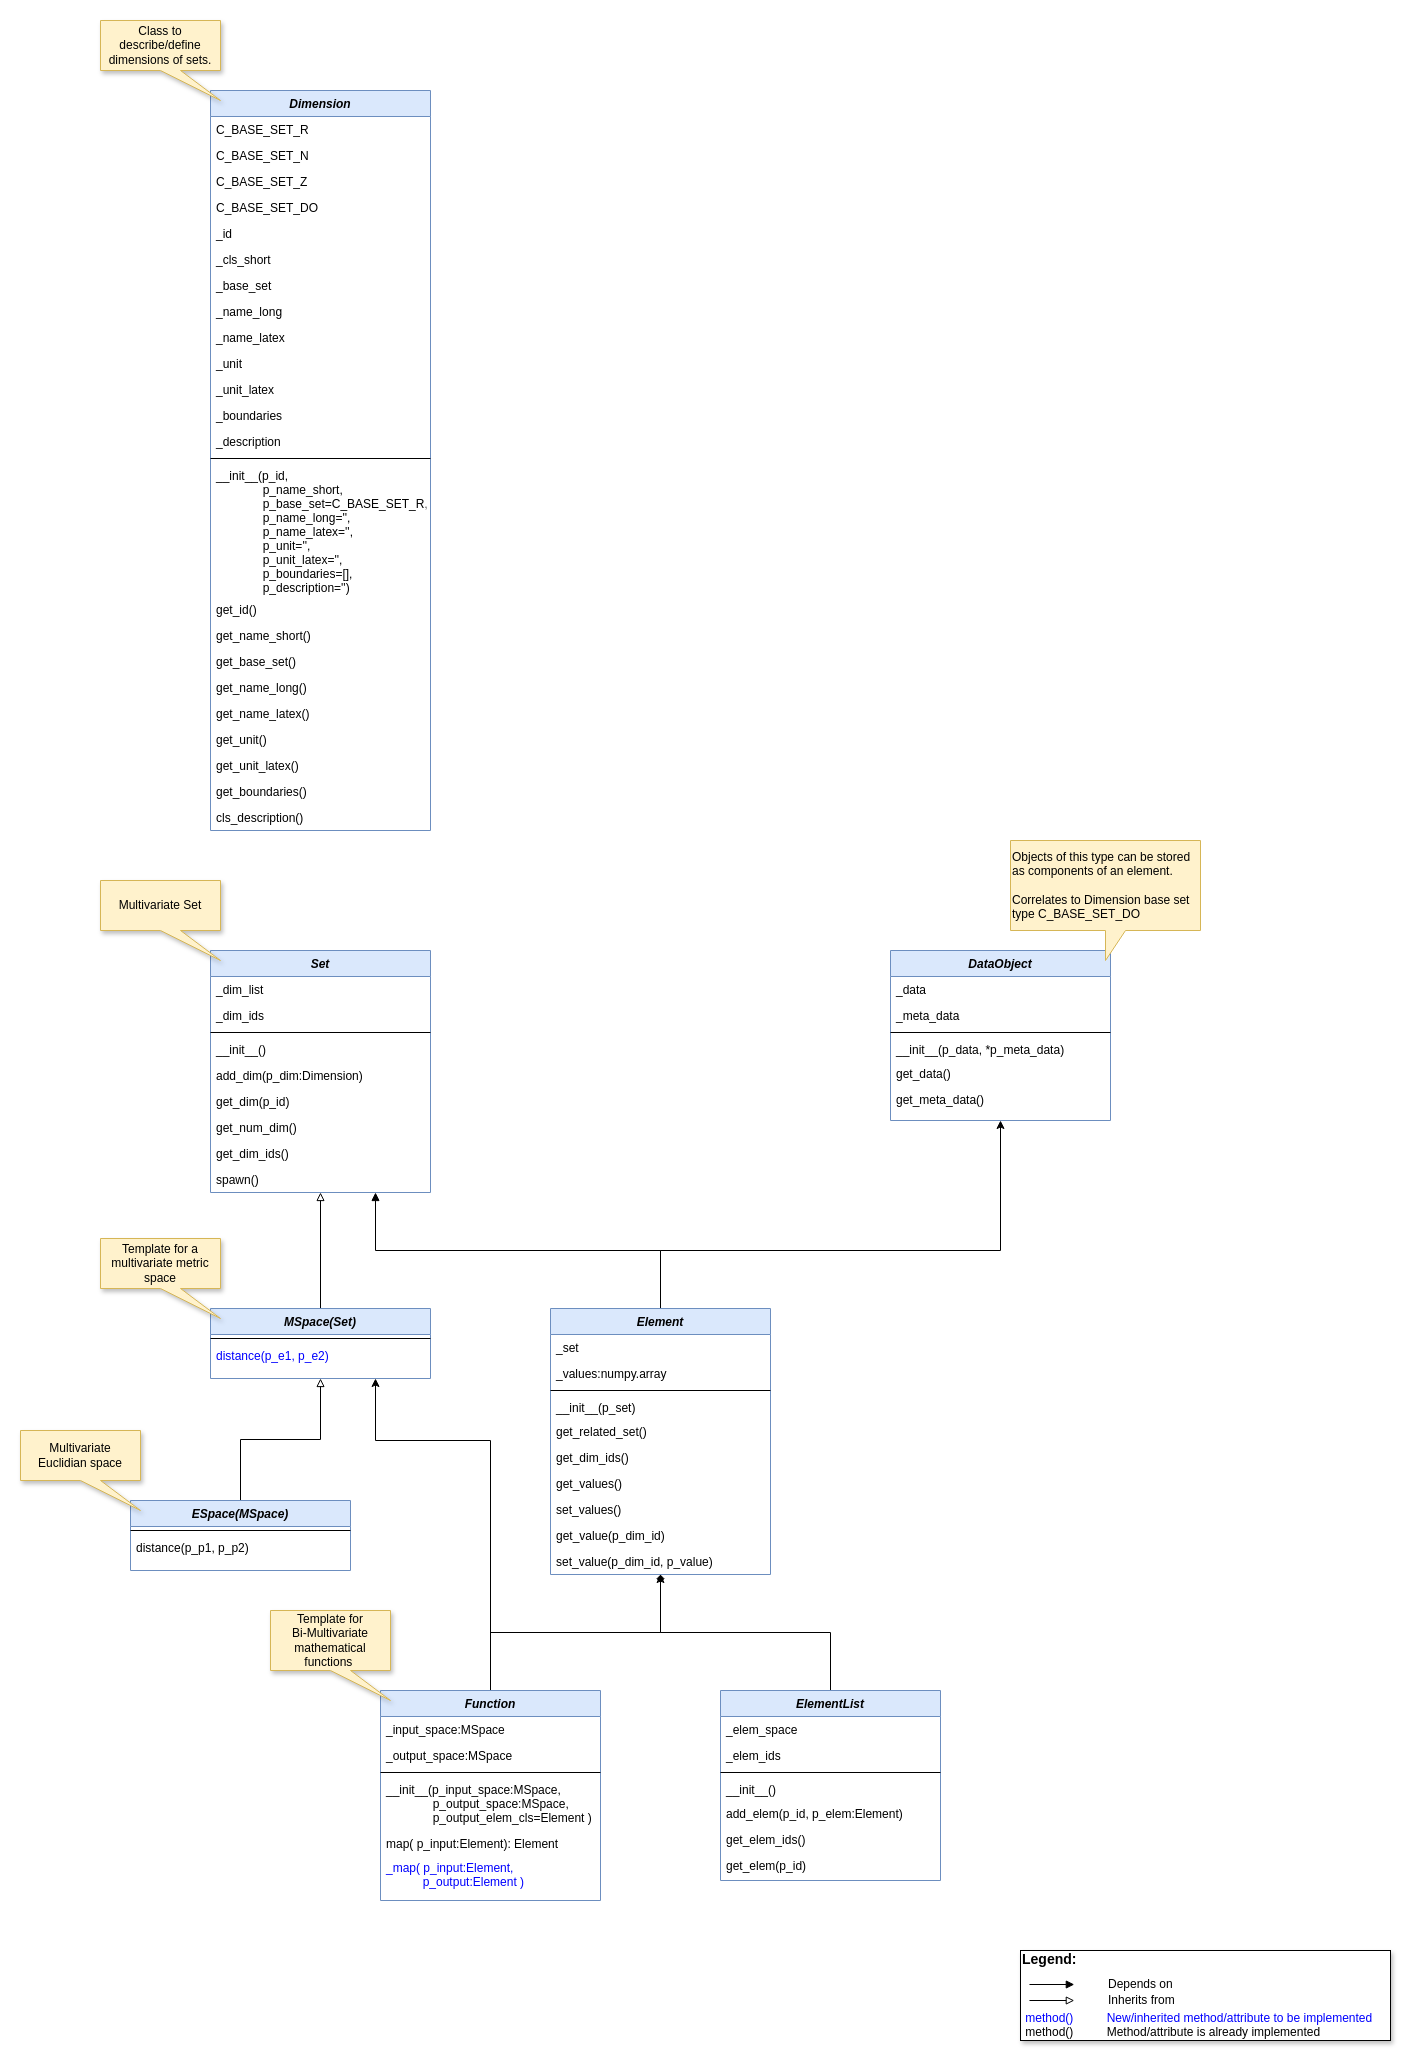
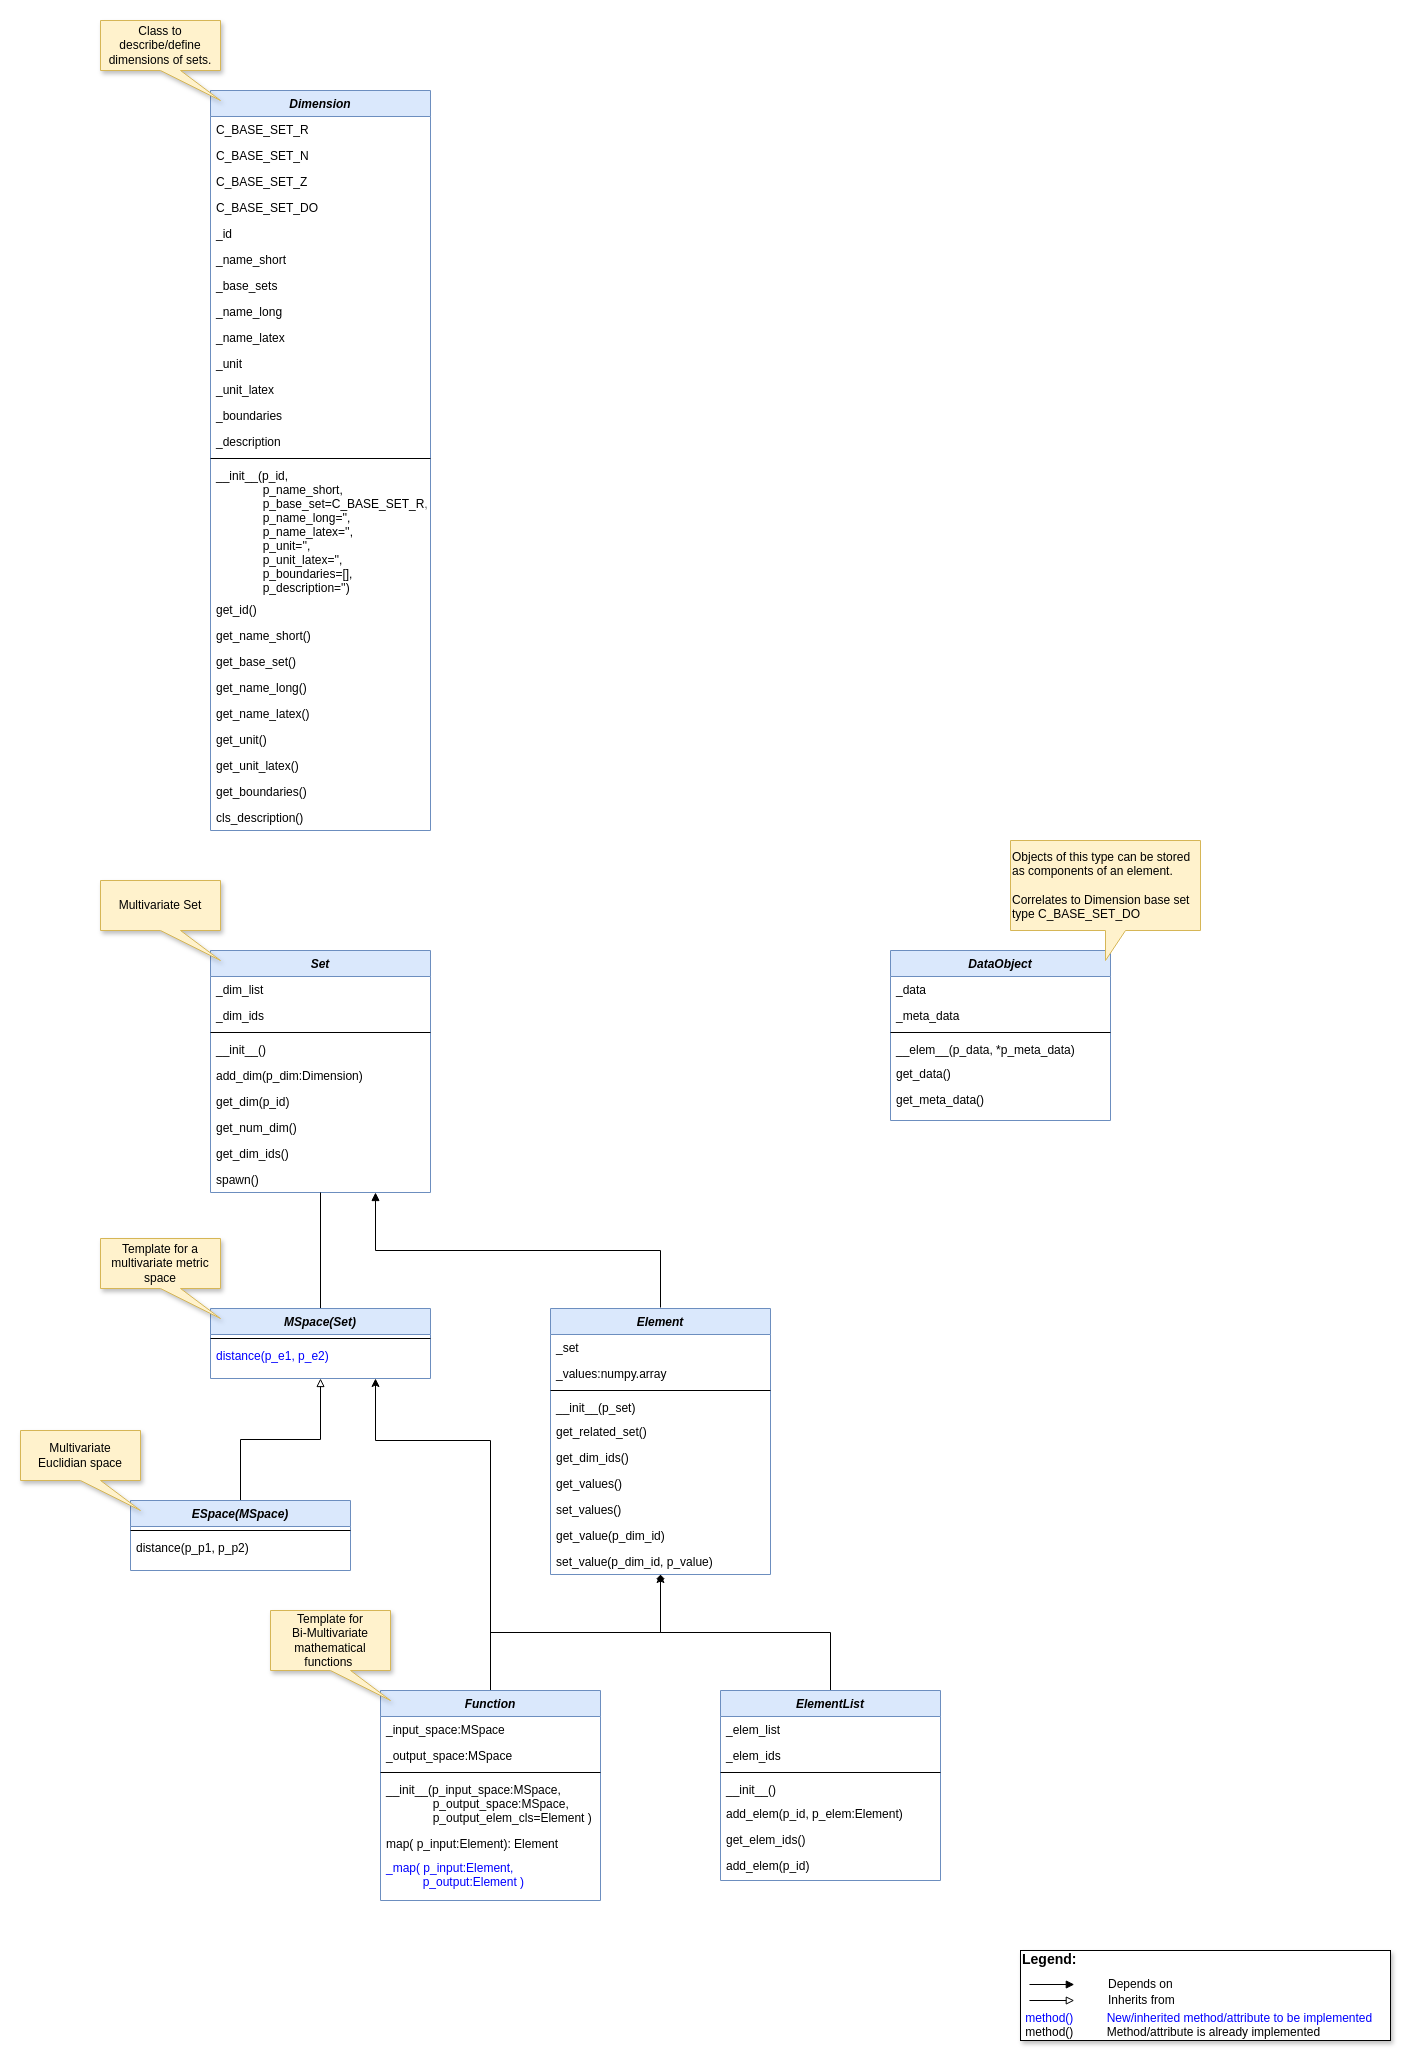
(248, 260) -> (253, 260)
(246, 286) -> (250, 286)
(991, 1050) -> (992, 1050)
(321, 1202) -> (321, 1199)
(893, 1251) -> none
(761, 1730) -> (755, 1730)
(770, 1866) -> (770, 1866)
